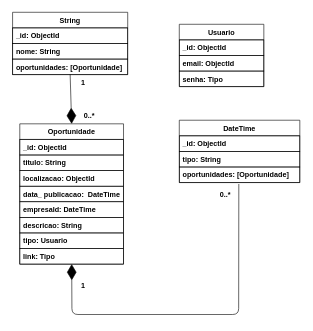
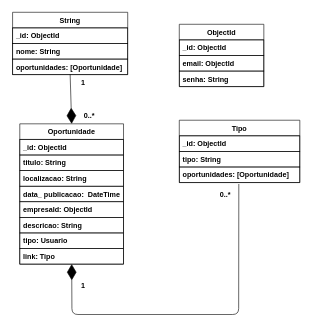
(221, 32) -> (221, 32)
(202, 79) -> (206, 79)
(239, 128) -> (239, 128)
(60, 179) -> (55, 179)
(58, 210) -> (59, 210)
